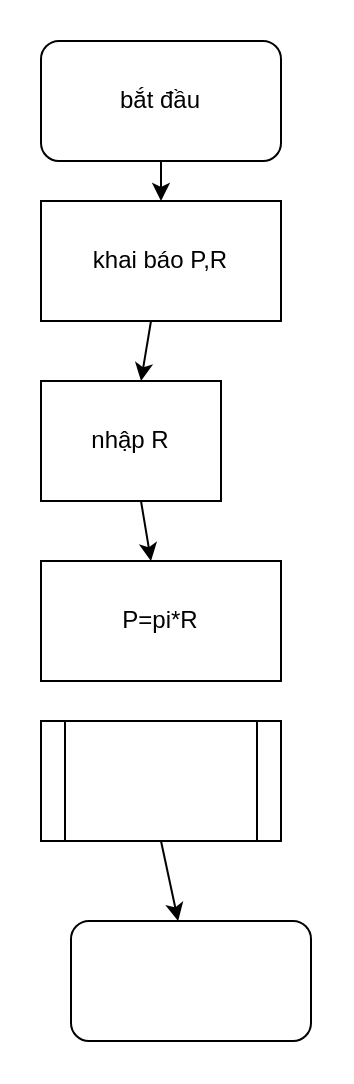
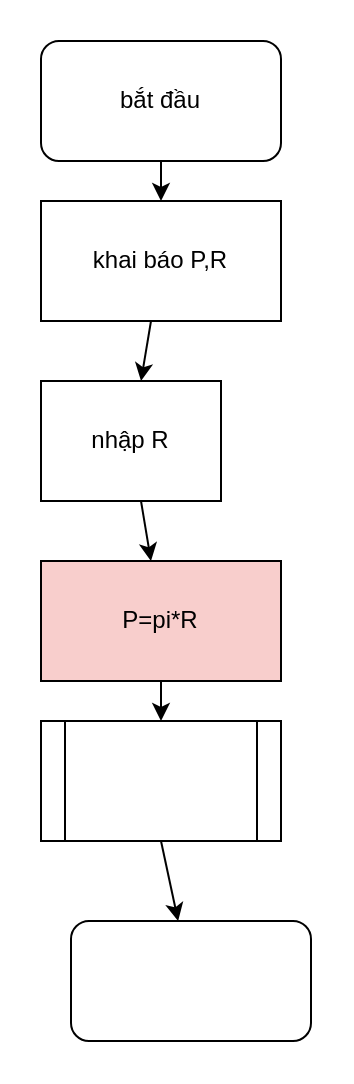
(161, 621) -> (161, 621)
none -> (161, 694)
